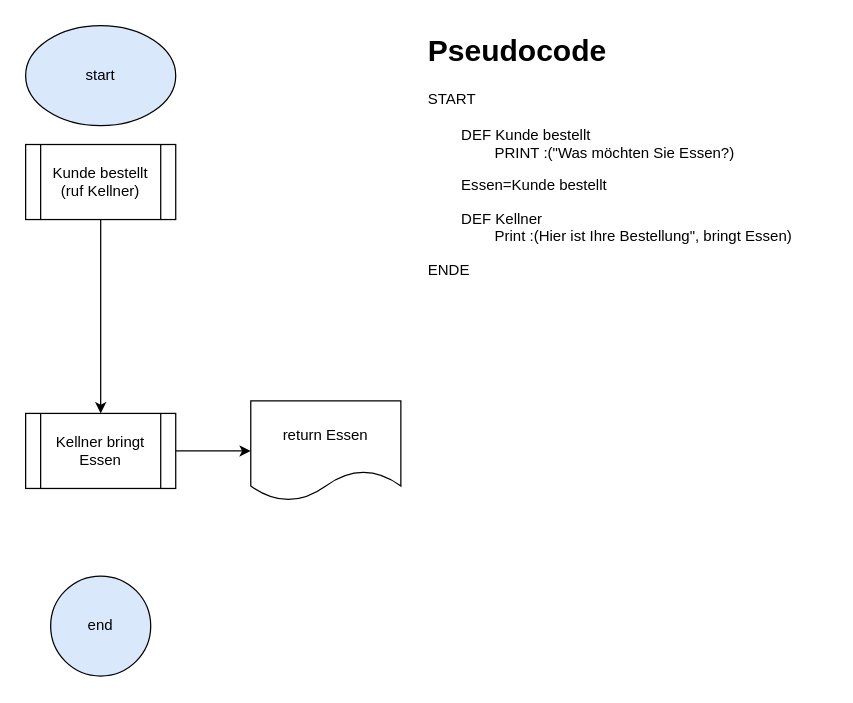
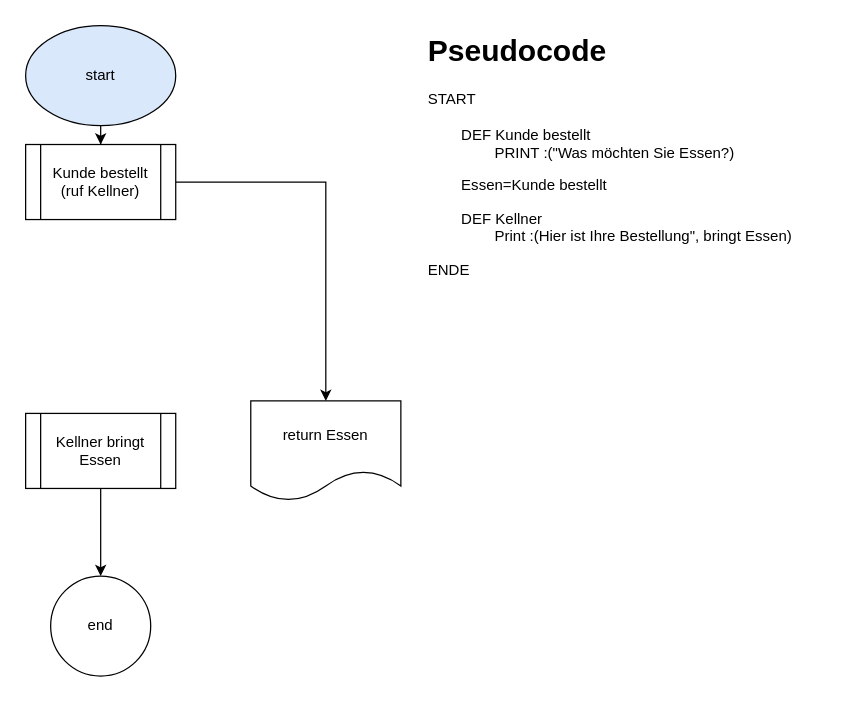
none -> (101, 134)
(101, 312) -> (326, 212)
(209, 451) -> none
none -> (101, 527)
(101, 626) -> (101, 626)
